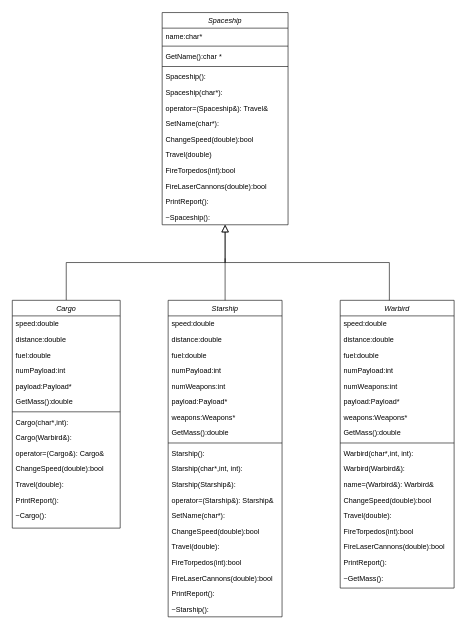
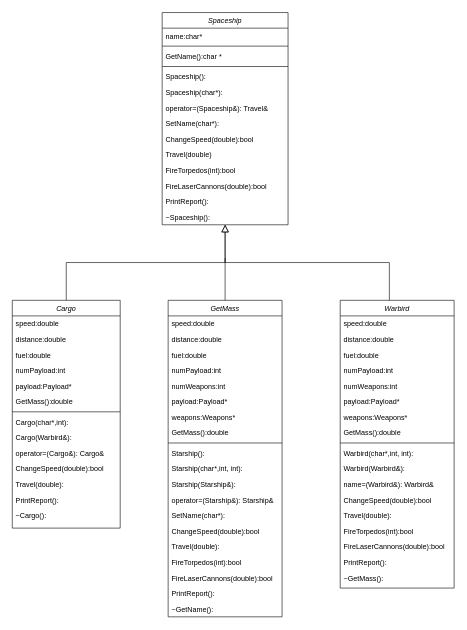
(225, 308) -> (225, 308)
(194, 610) -> (193, 610)
